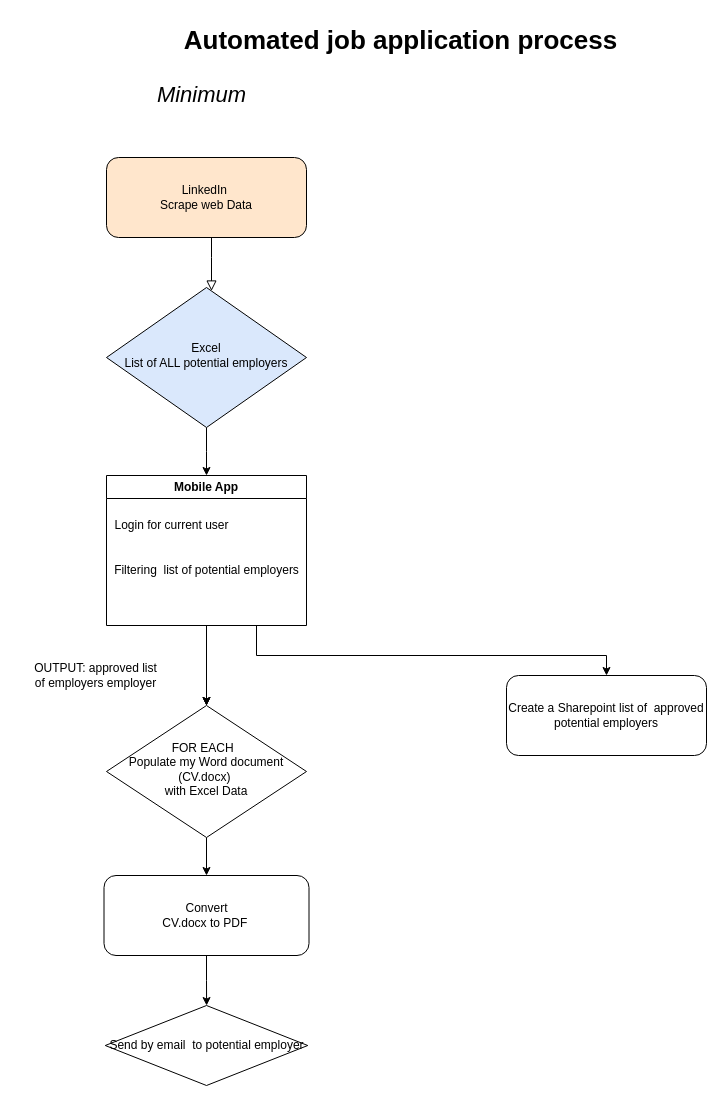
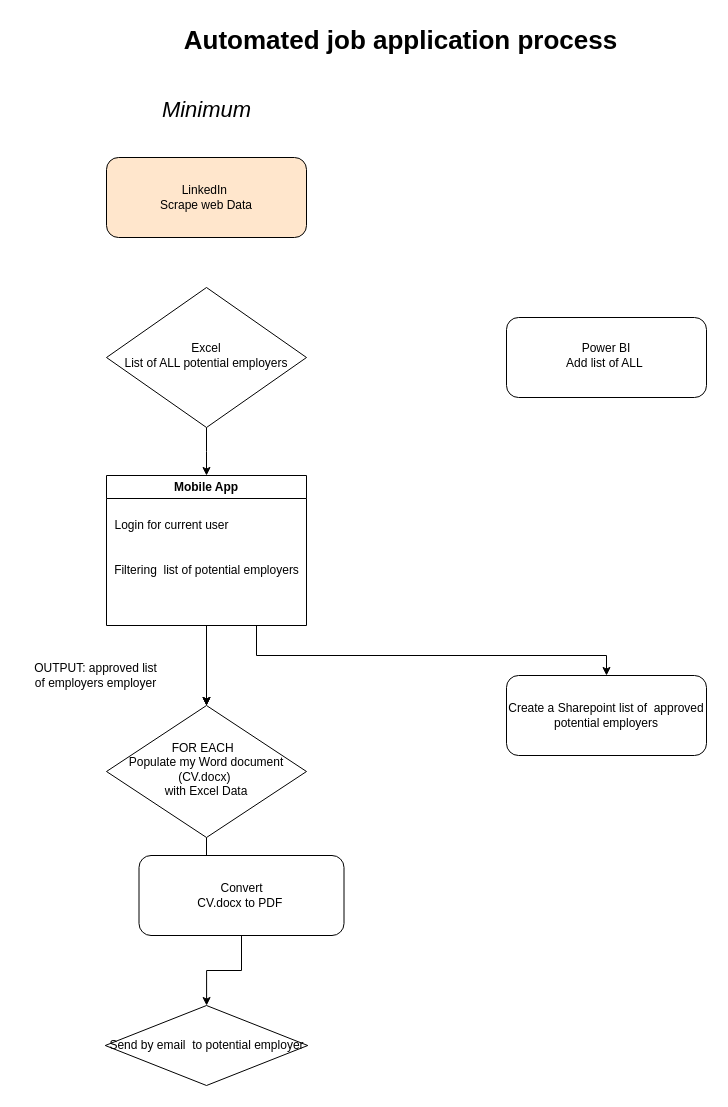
(202, 96) -> (207, 111)
(212, 259) -> none
(207, 358) -> (207, 358)
none -> (607, 358)
(207, 916) -> (242, 896)
